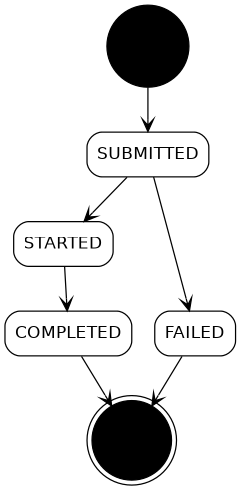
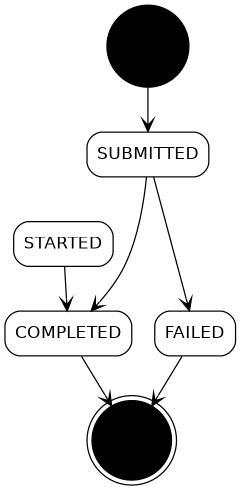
(110, 195) -> (133, 244)
